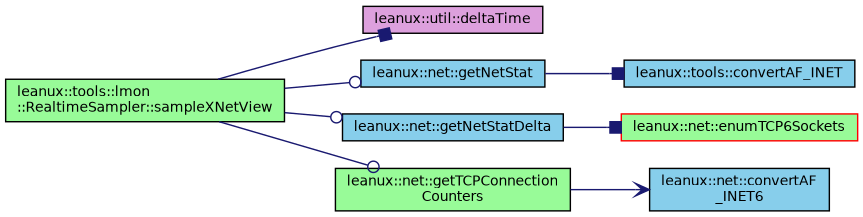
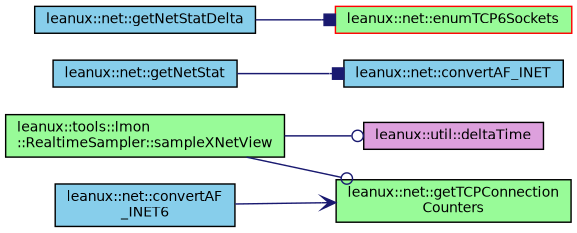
(297, 57) -> (318, 136)
(739, 74) -> (454, 74)
(317, 85) -> none
(308, 115) -> none
(603, 190) -> (278, 203)
